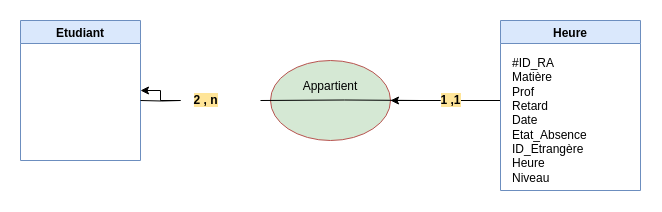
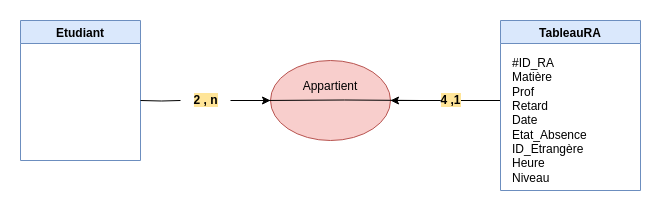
(570, 33) -> (570, 33)
(158, 91) -> (245, 101)
(331, 101) -> (331, 101)
(451, 101) -> (451, 101)
